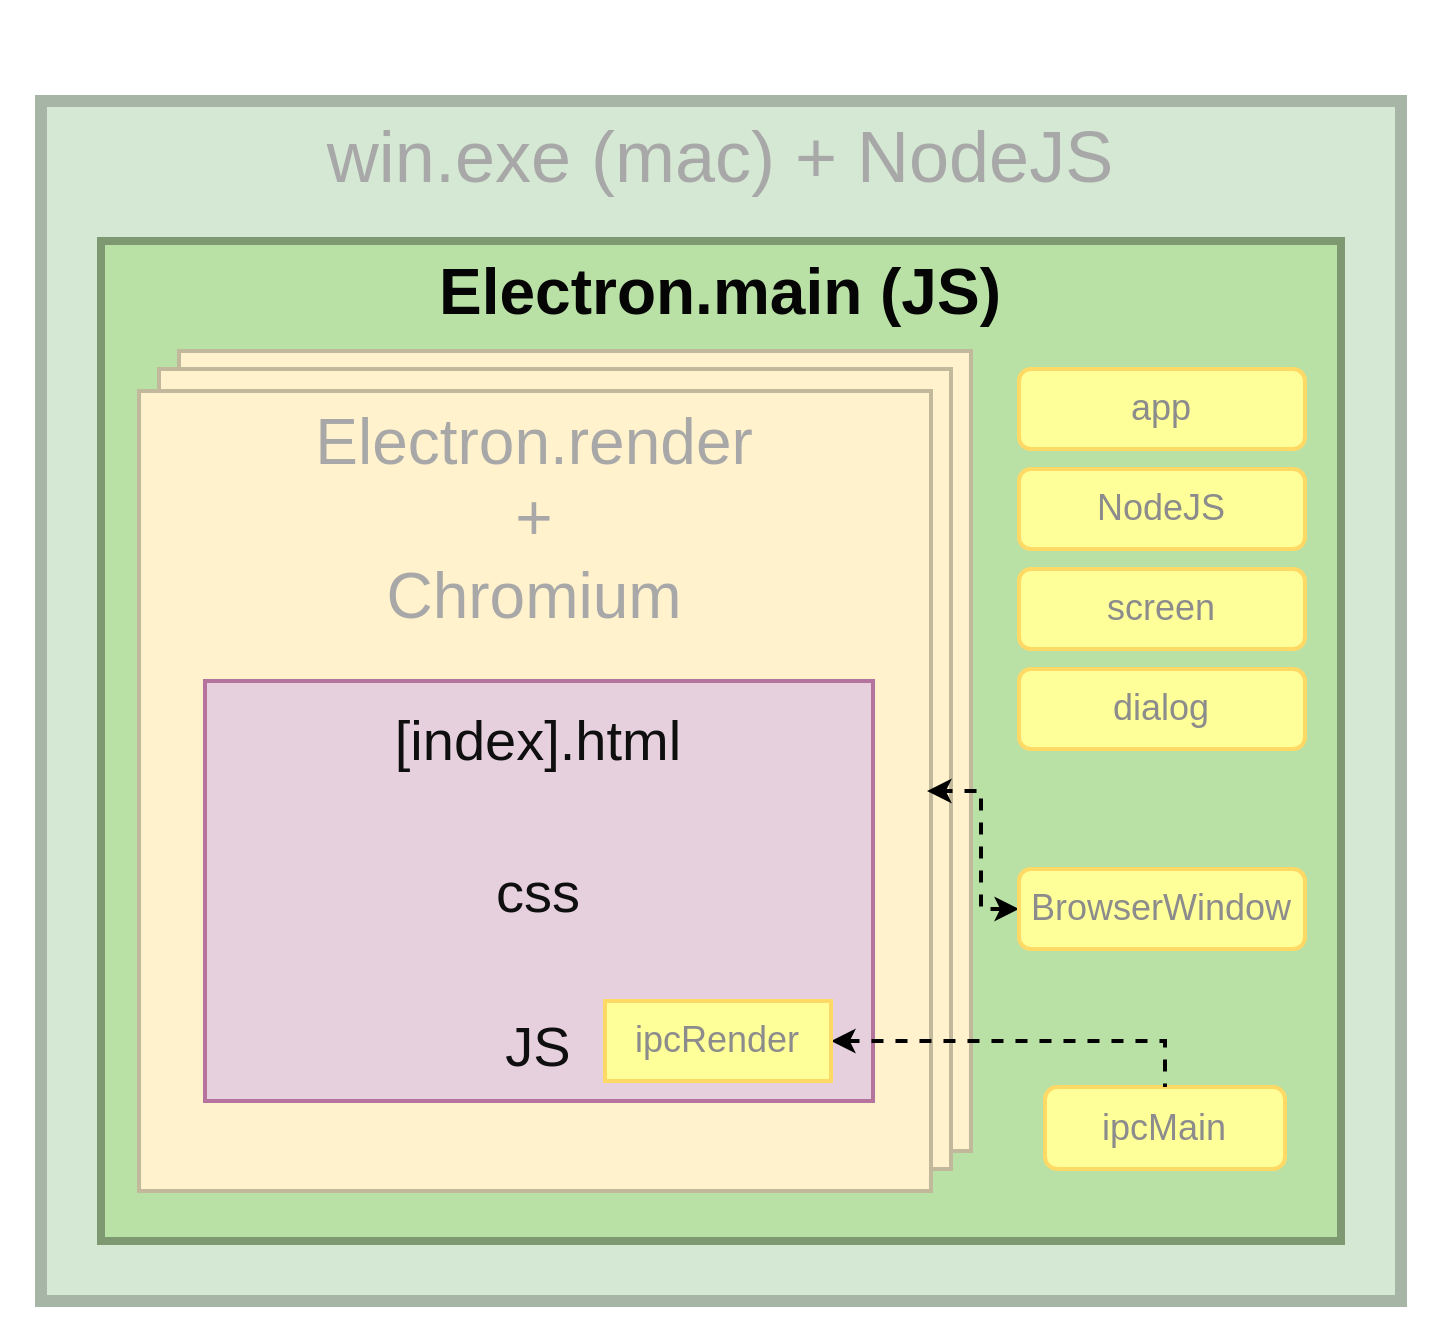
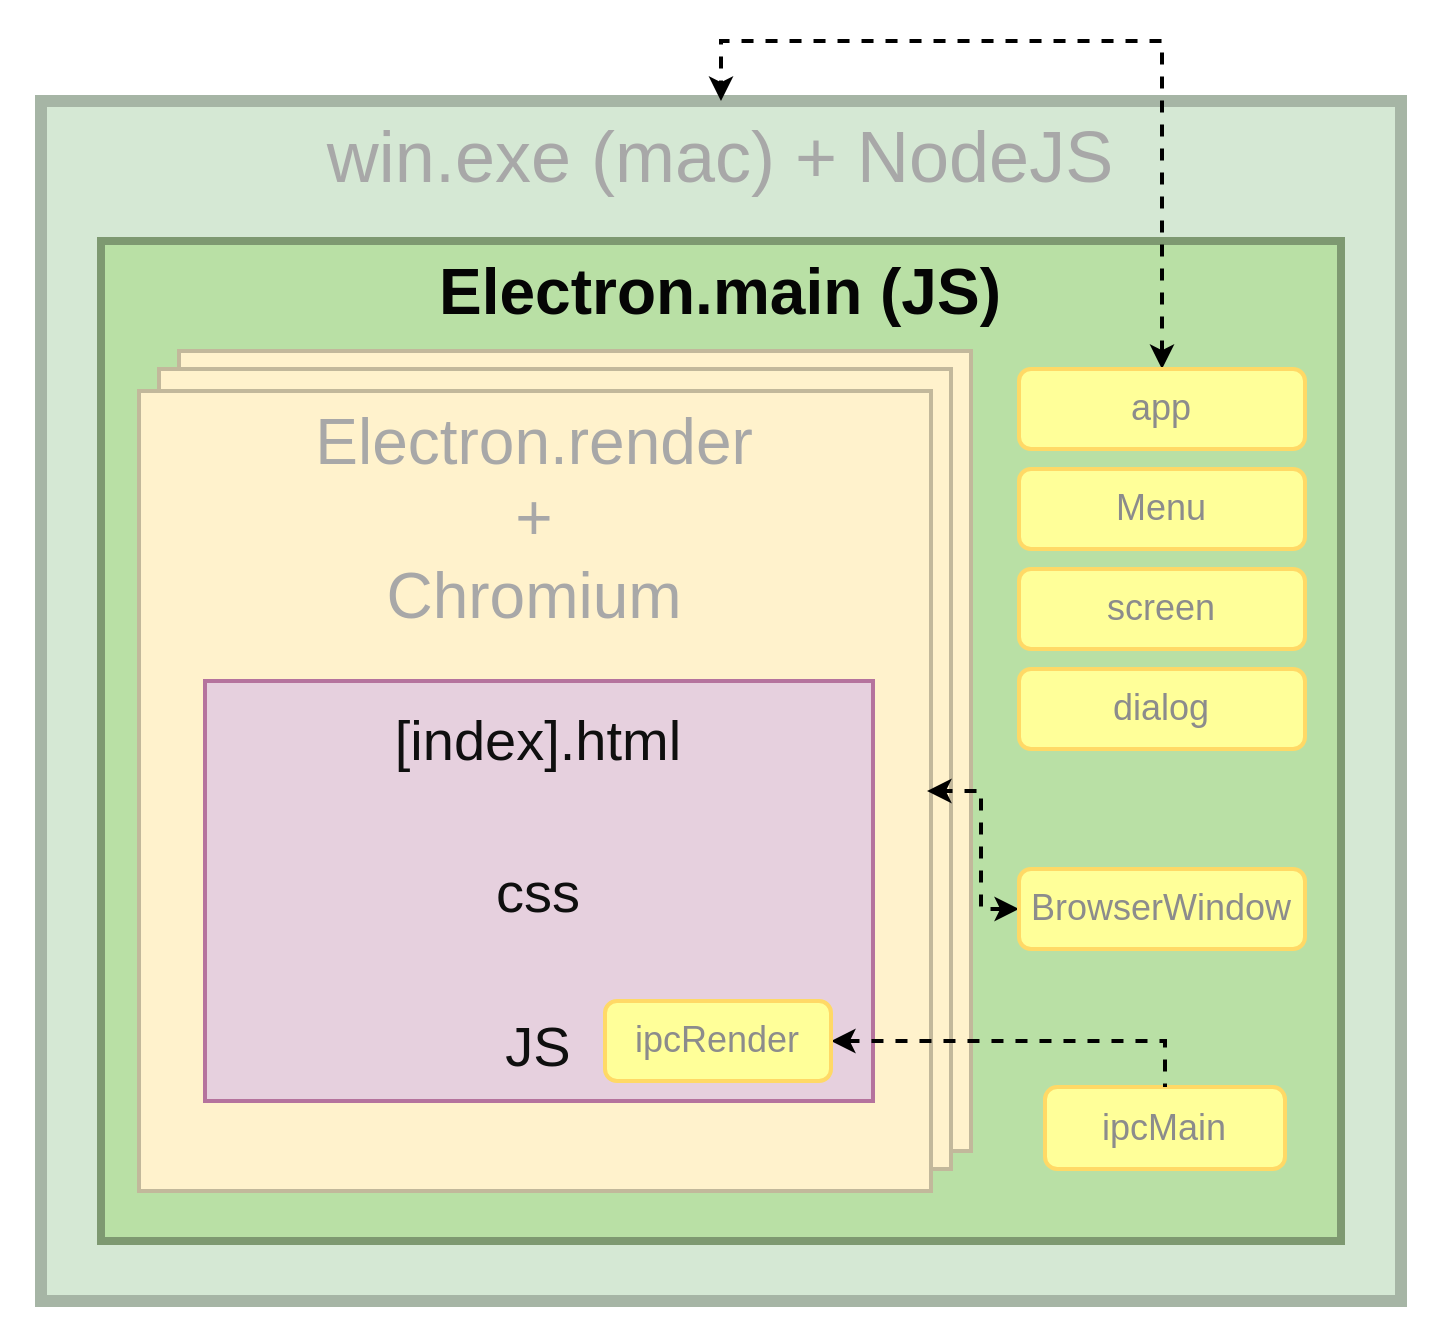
none -> (1162, 50)
(1162, 509) -> (1162, 509)
(718, 1041) -> (718, 1041)
